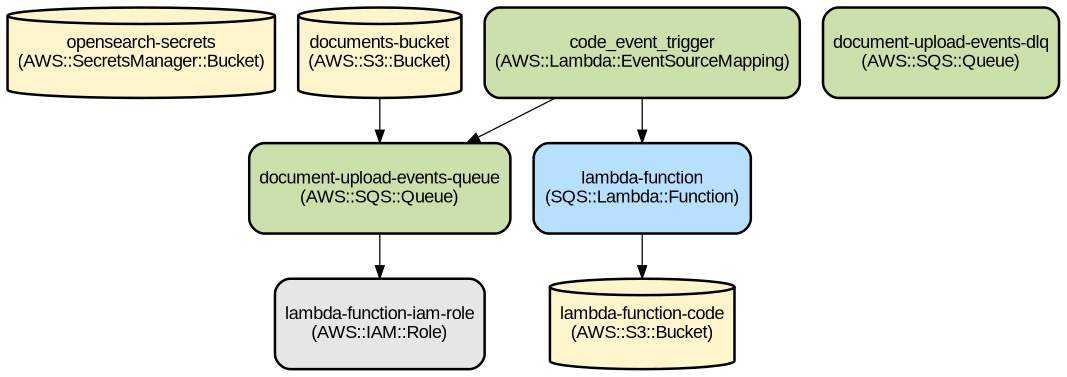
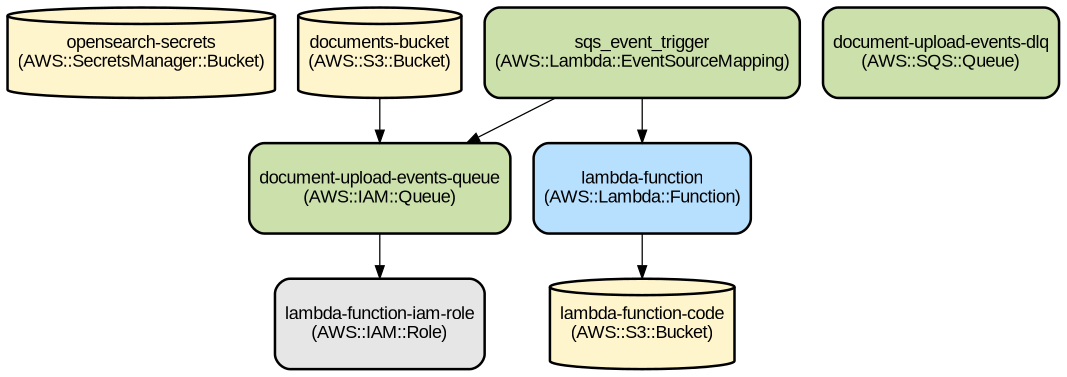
(642, 53) -> (642, 53)
(380, 188) -> (380, 188)
(642, 188) -> (642, 188)
